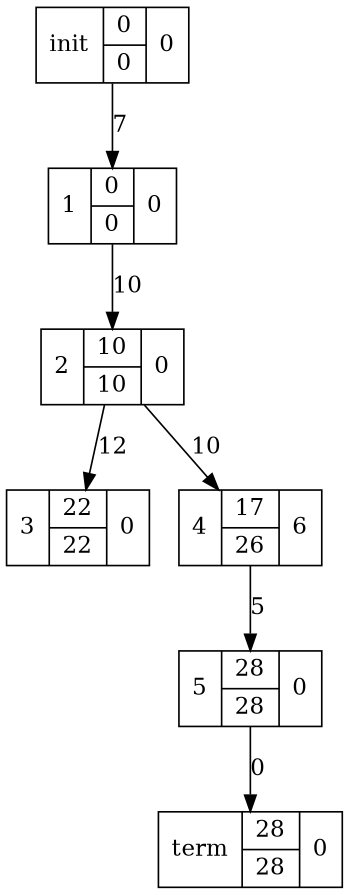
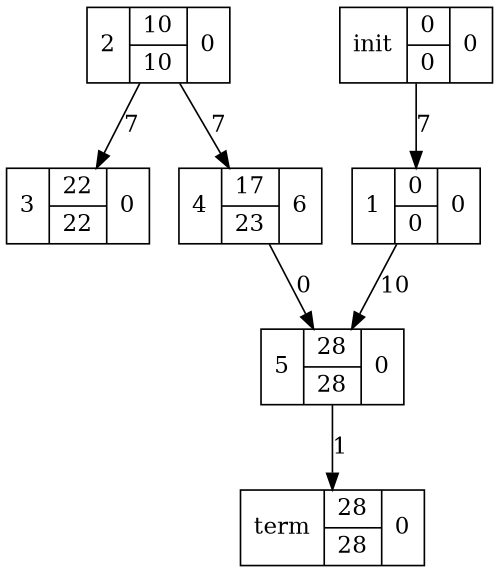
(112, 278) -> (378, 279)
(113, 447) -> (132, 126)
(207, 447) -> (219, 126)
(250, 546) -> (250, 224)
(259, 608) -> (305, 286)
(259, 769) -> (341, 447)
